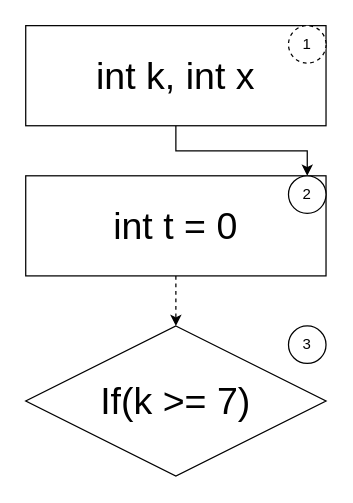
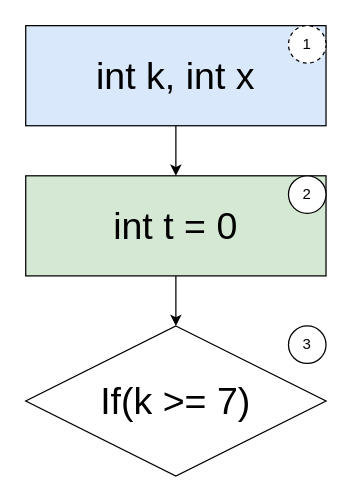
(176, 76) -> (176, 76)
(248, 151) -> (176, 158)
(176, 226) -> (176, 226)
(176, 296) -> (176, 296)
